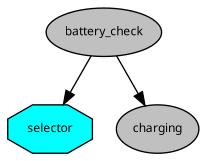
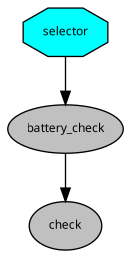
(81, 74) -> (66, 74)
(158, 129) -> (66, 226)
